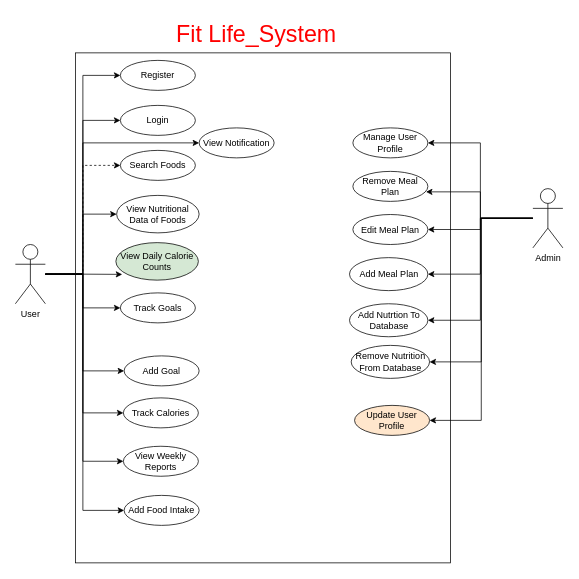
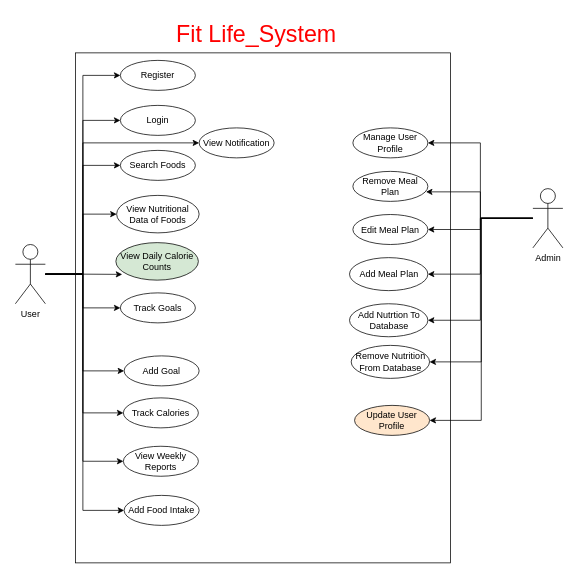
(99, 165) -> (99, 165)
